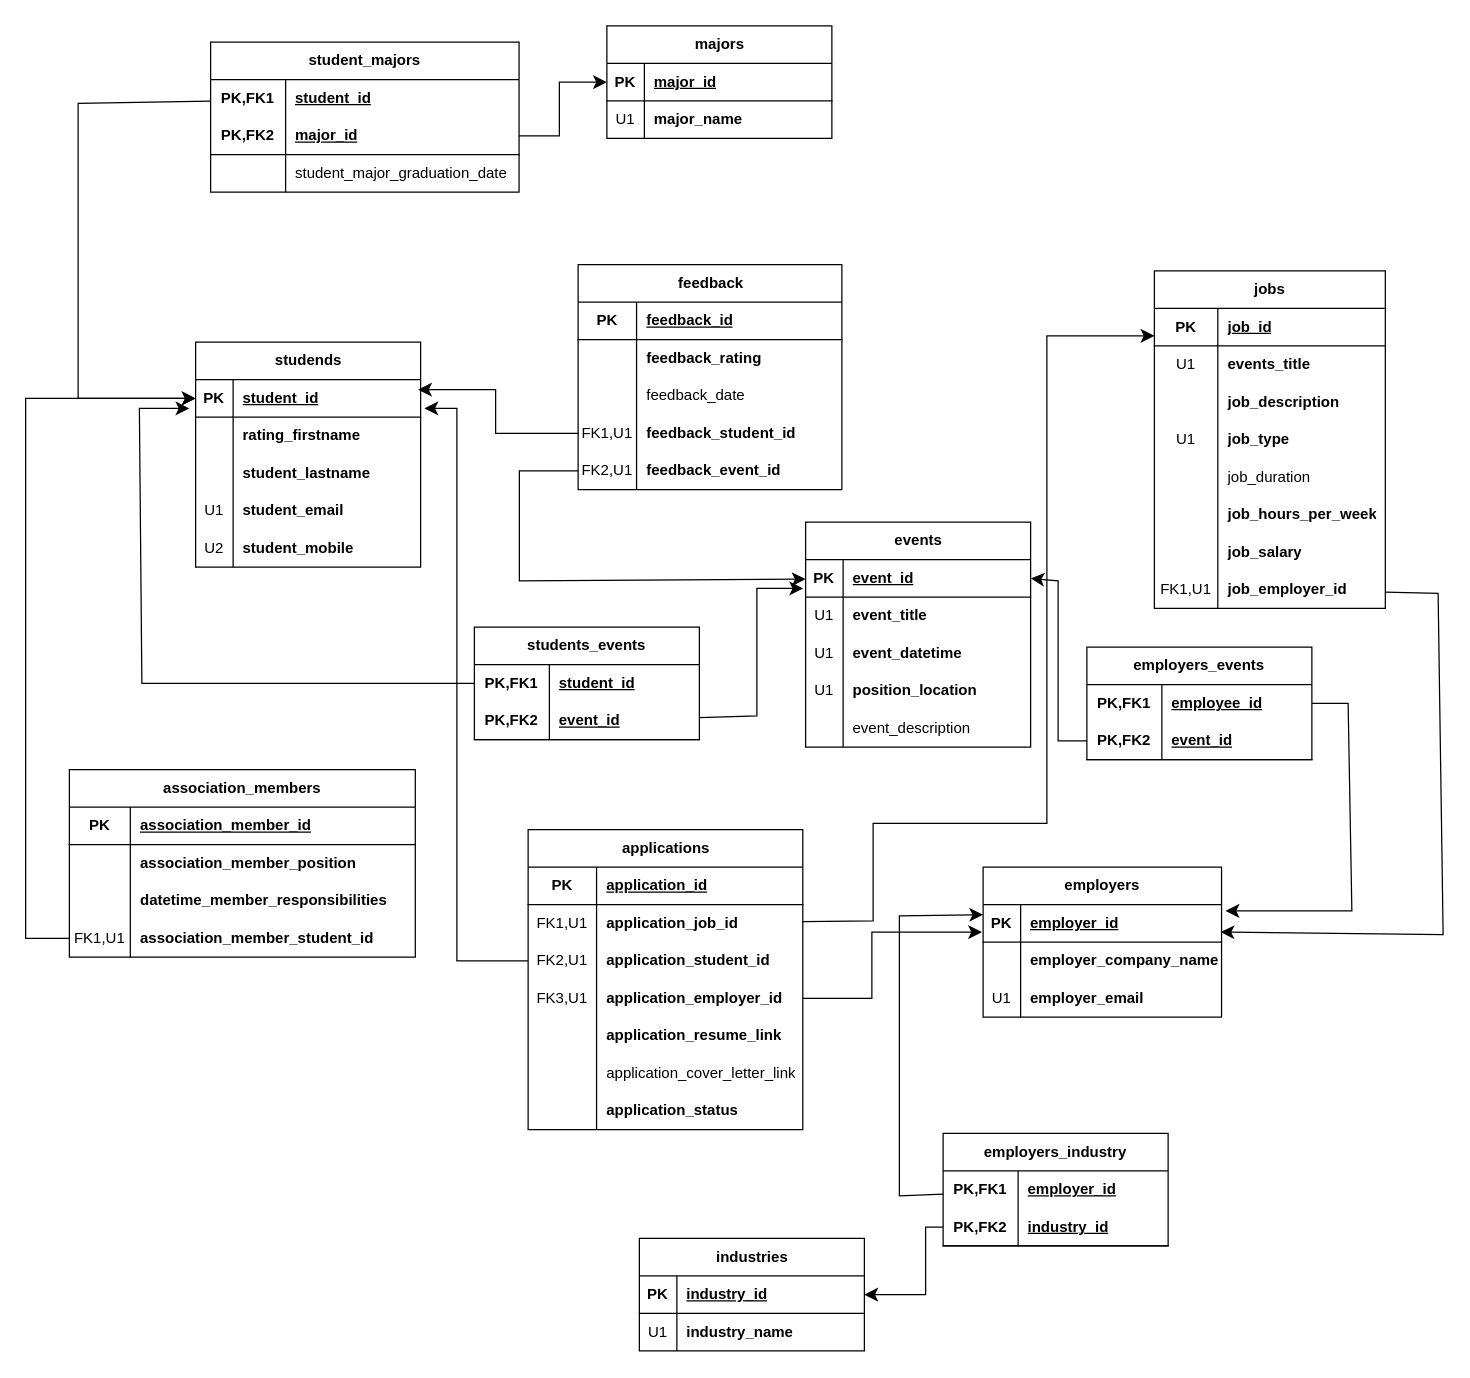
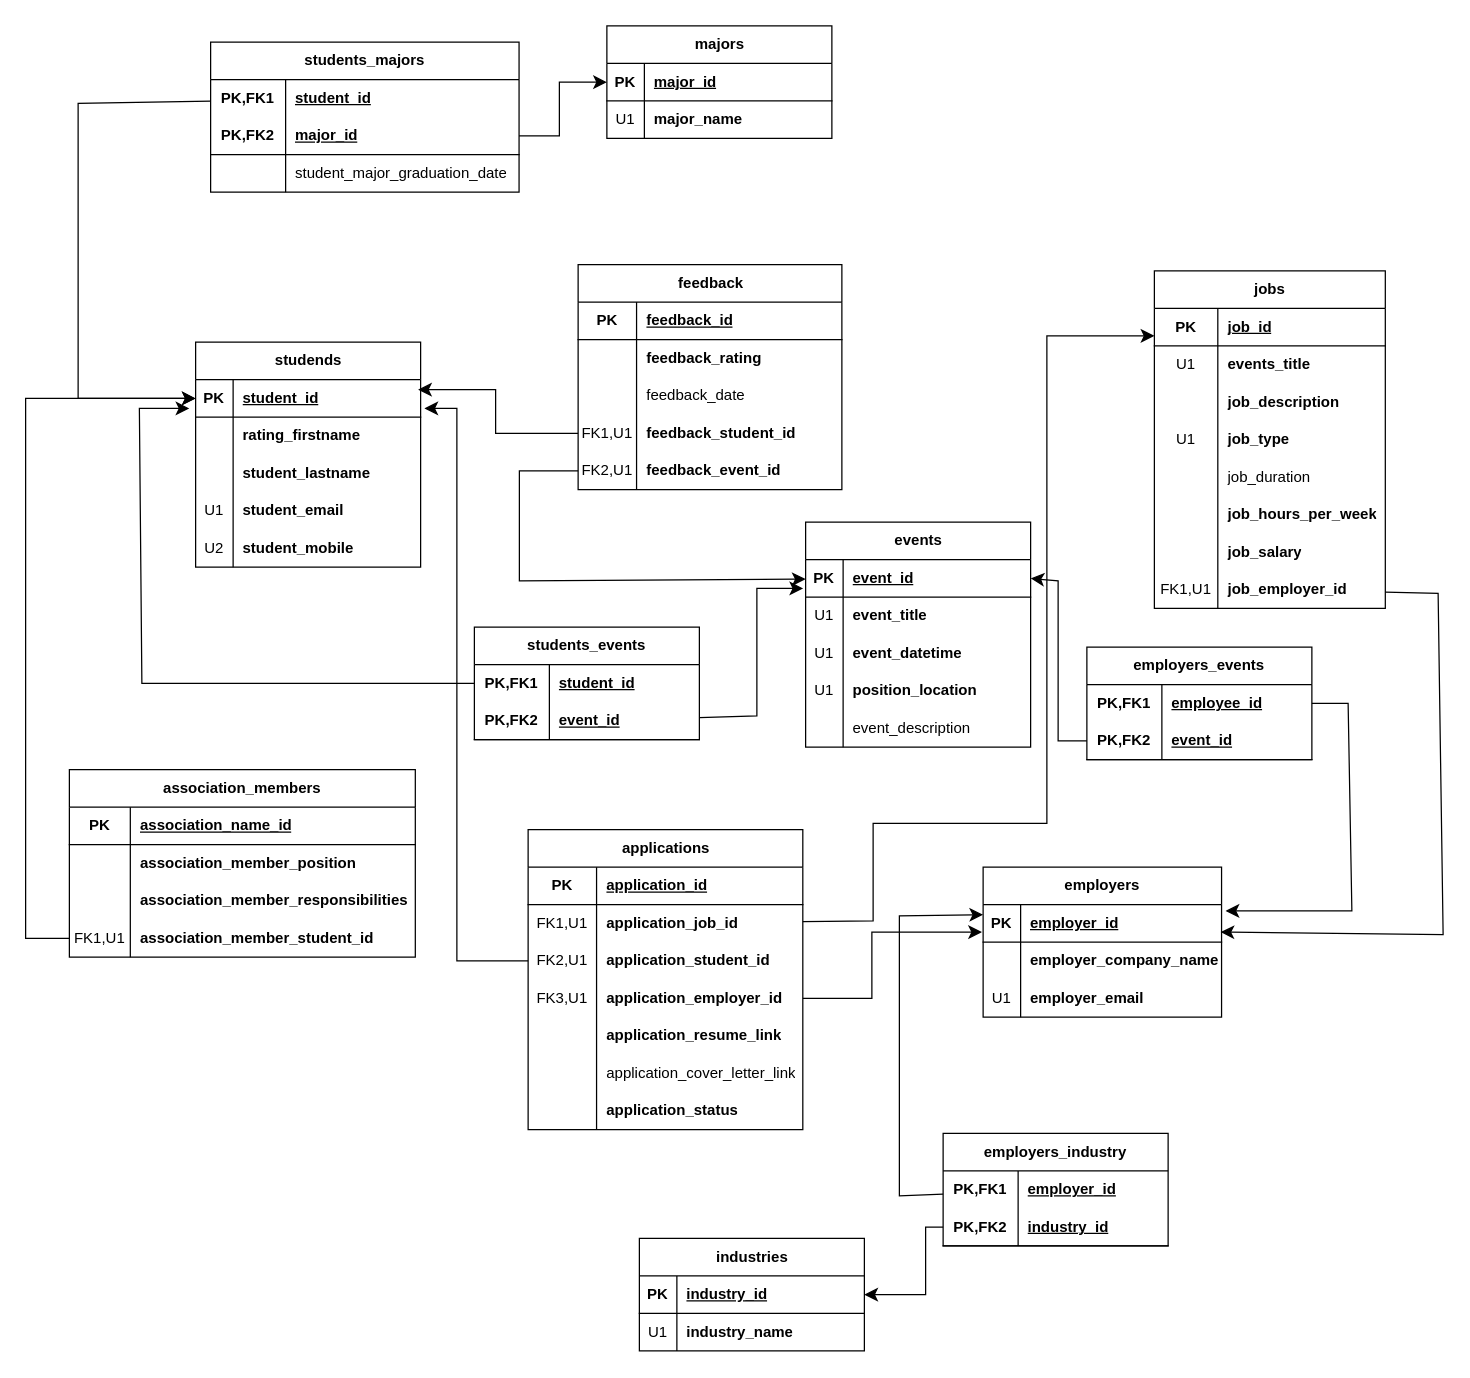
(365, 61) -> (365, 61)
(223, 826) -> (215, 826)
(263, 901) -> (274, 901)
